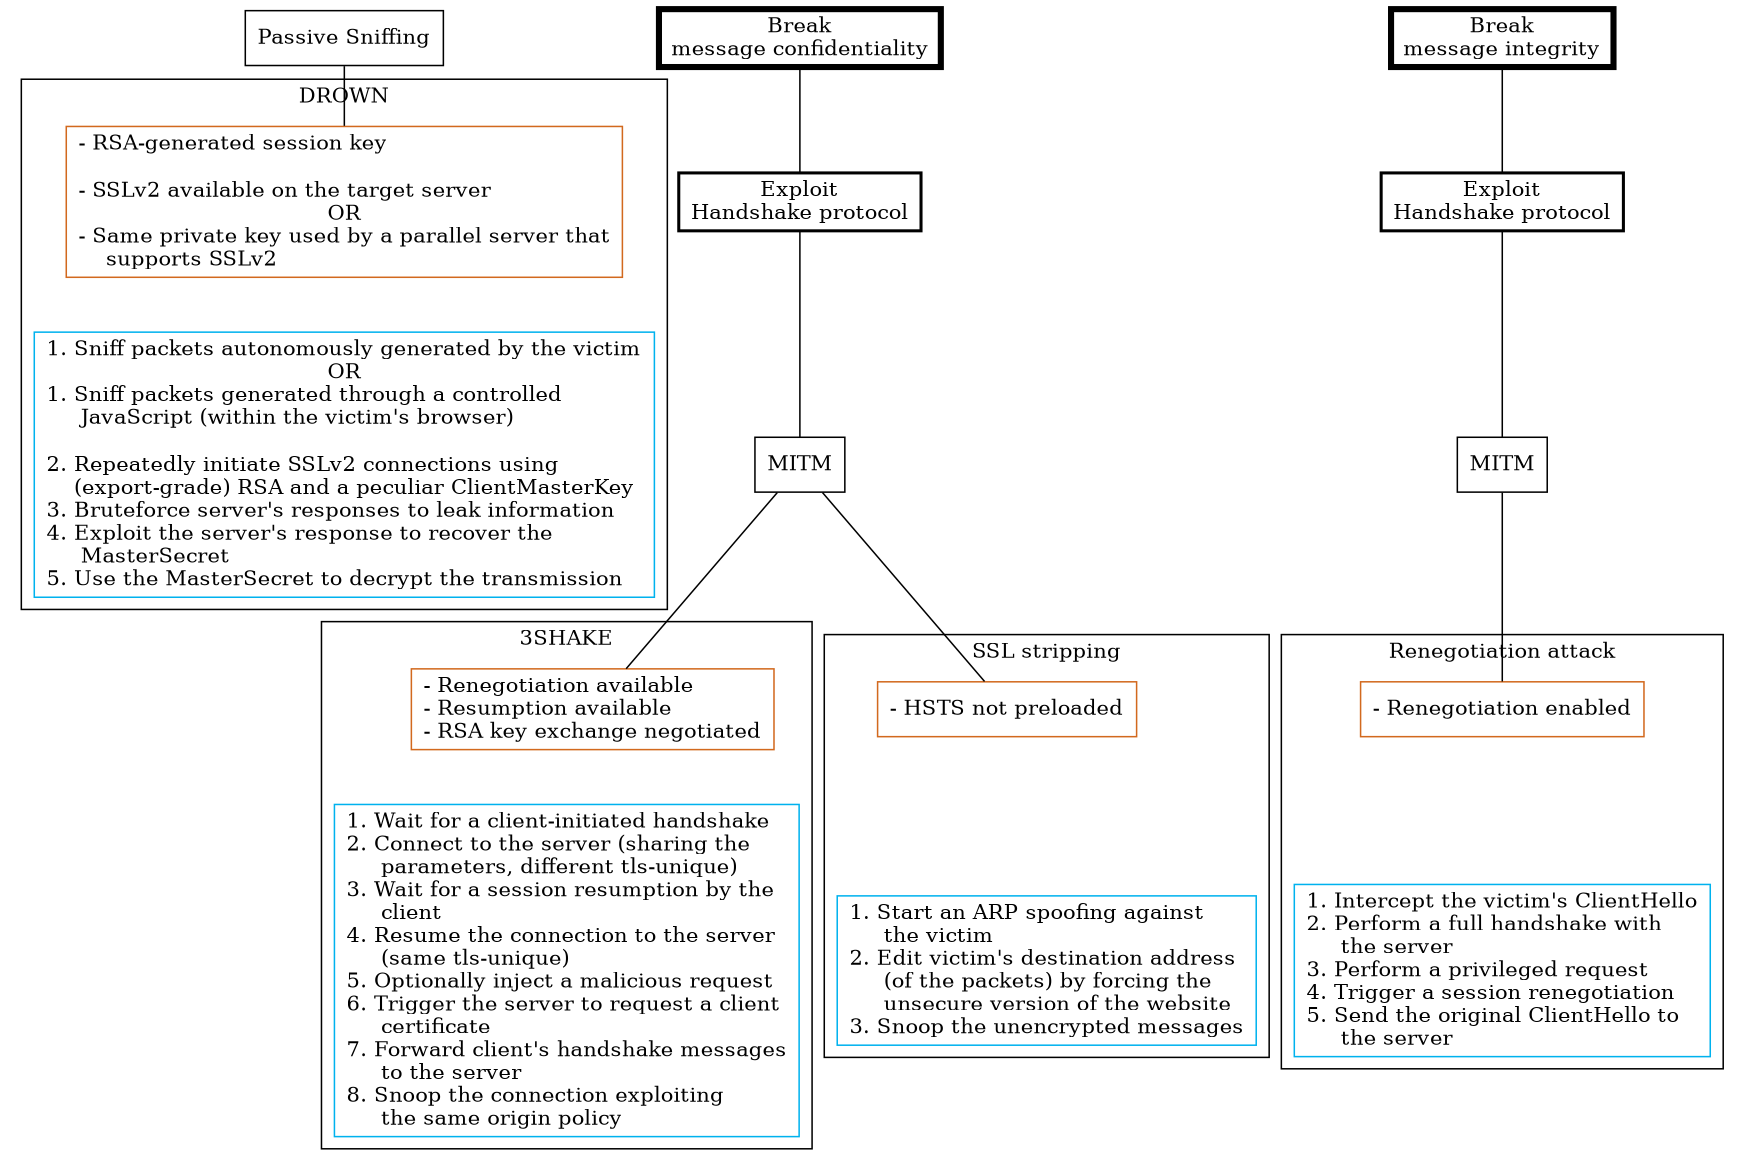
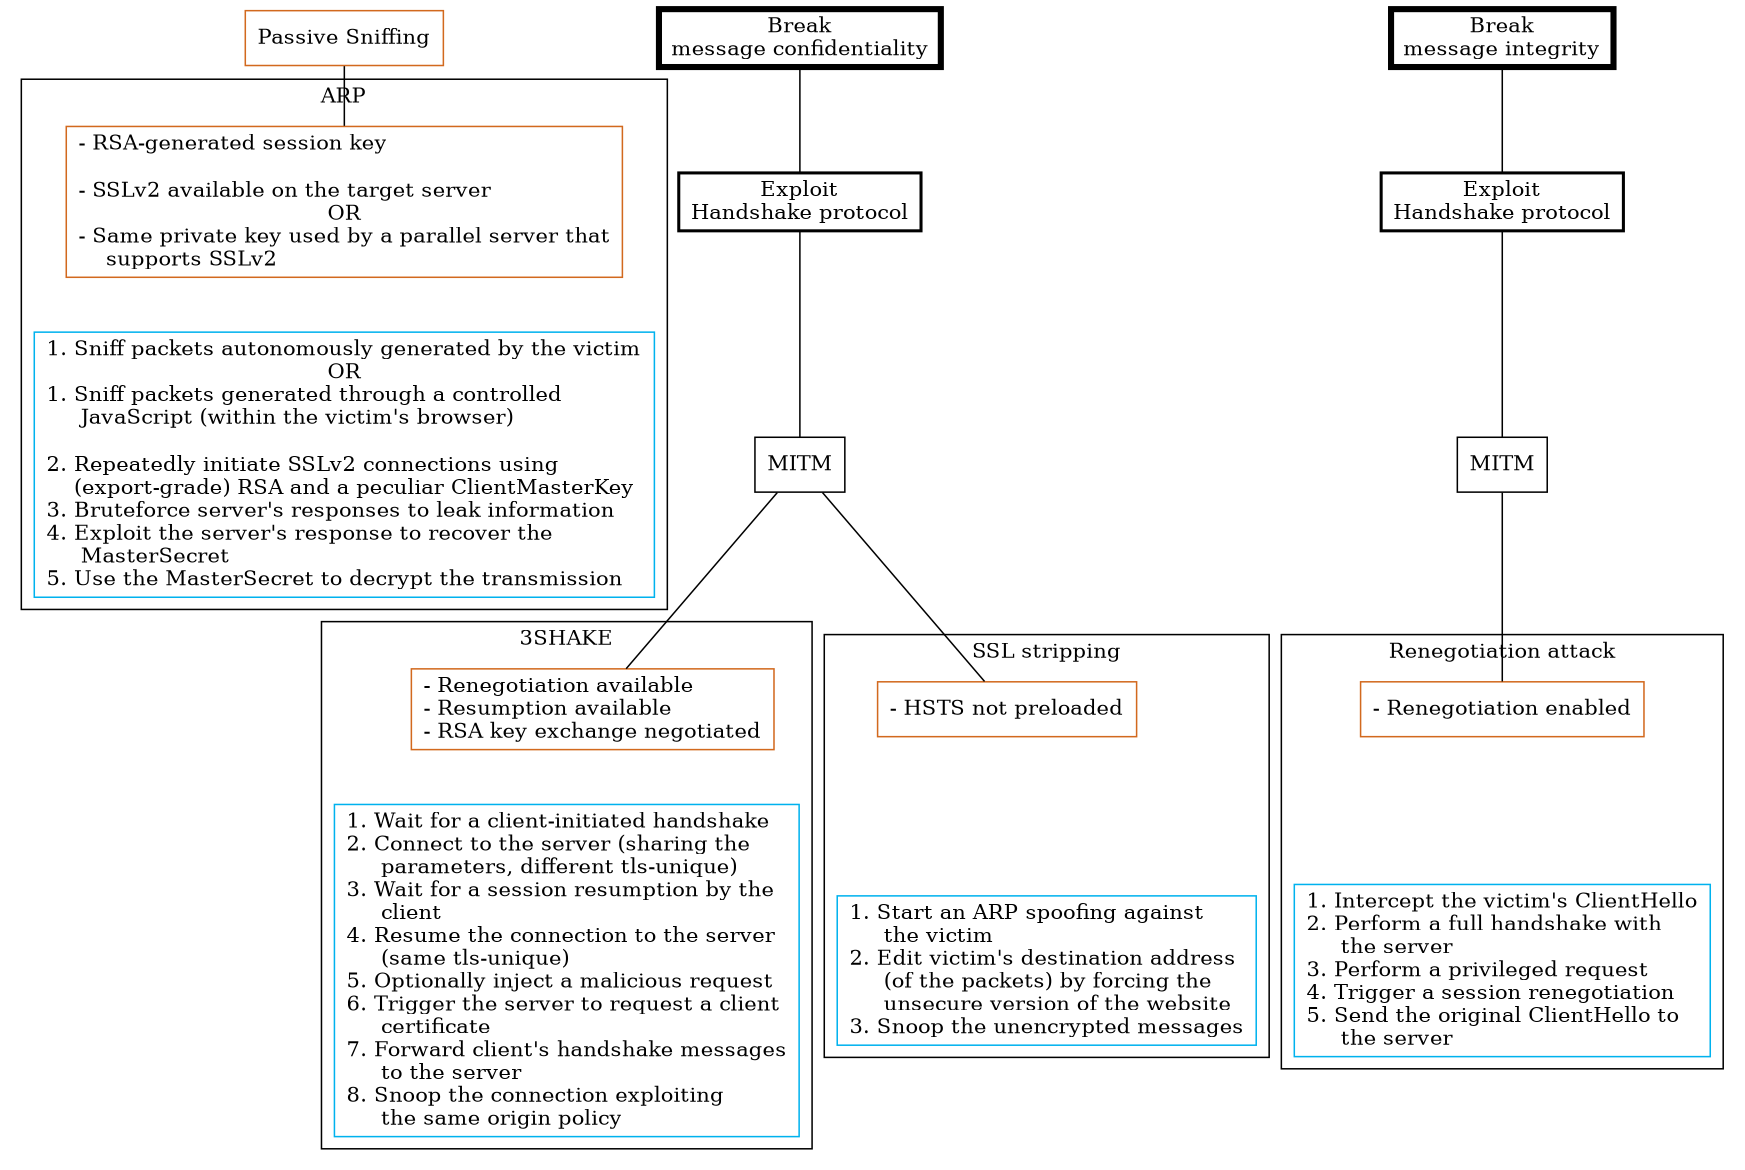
(344, 38) -> (344, 38)
(344, 97) -> (344, 97)
